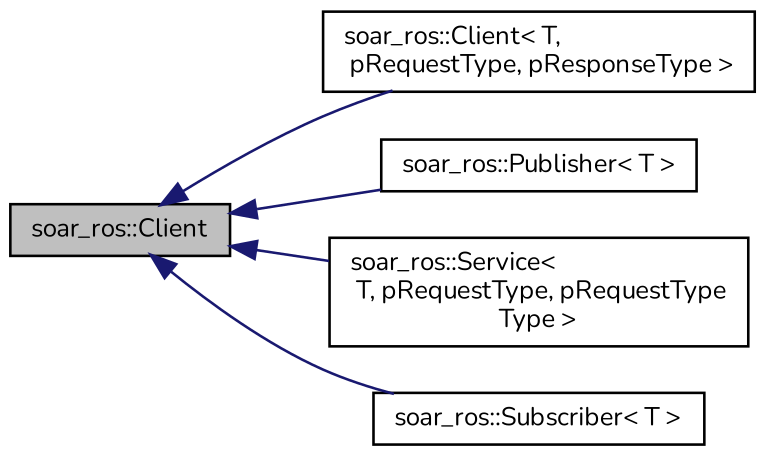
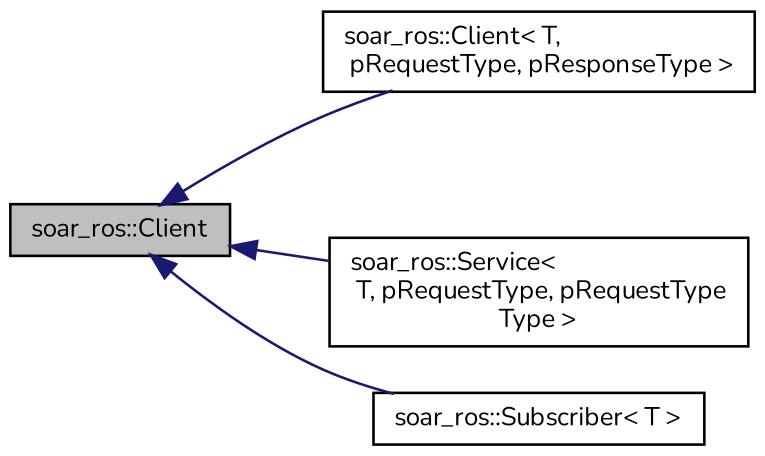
(539, 165) -> none
